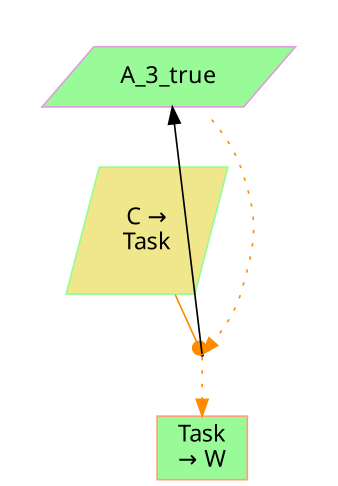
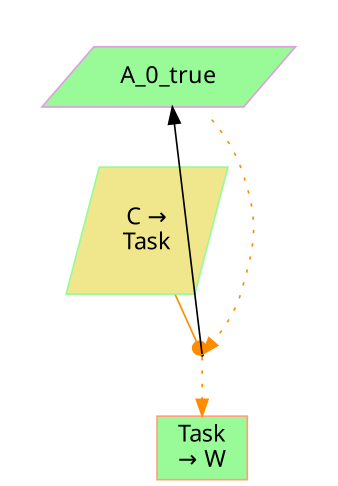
(169, 77) -> (169, 77)
